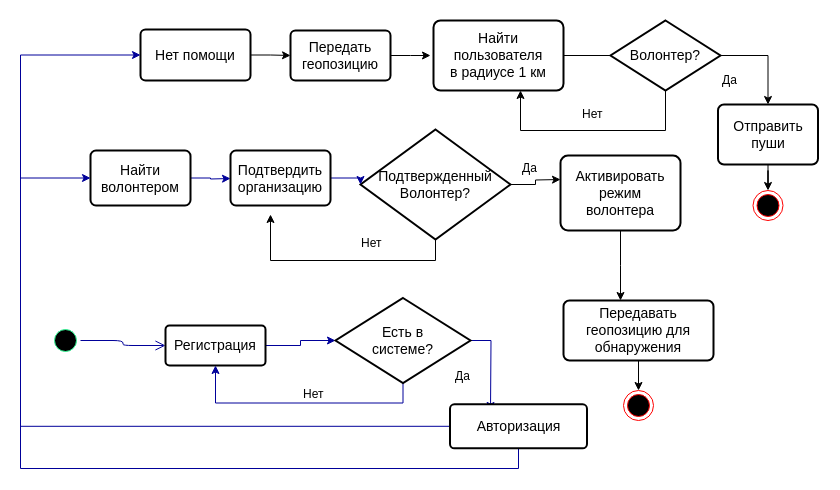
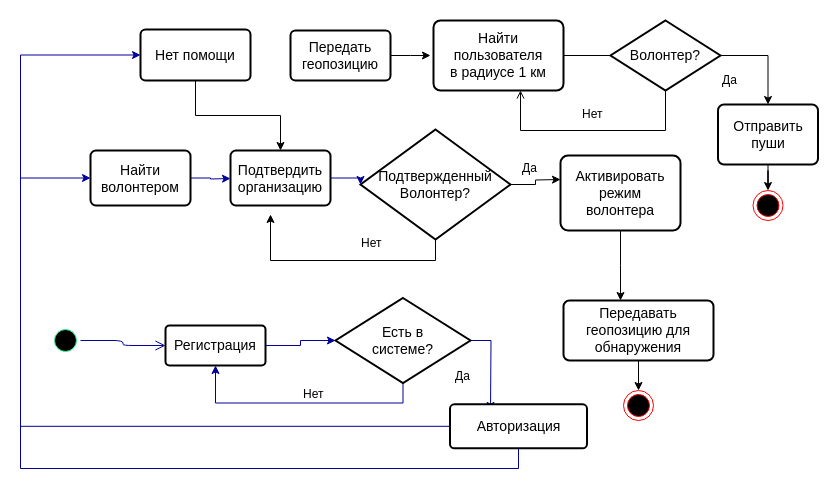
(267, 55) -> (235, 116)
(521, 98) -> (521, 96)
